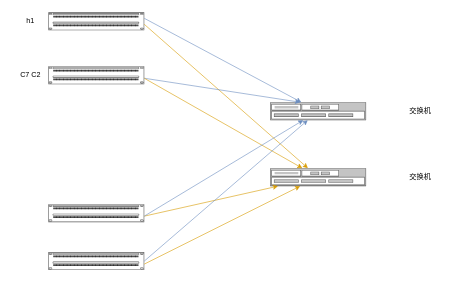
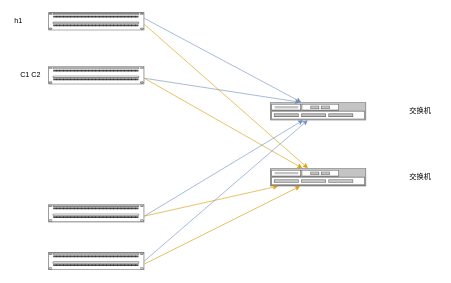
(30, 21) -> (18, 21)
(31, 75) -> (31, 75)
